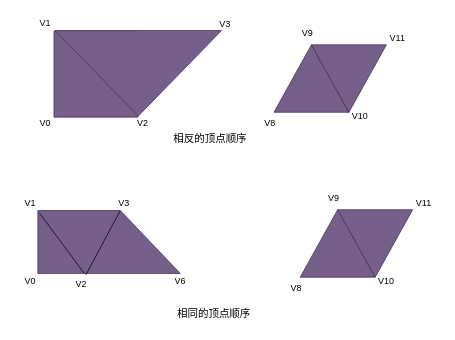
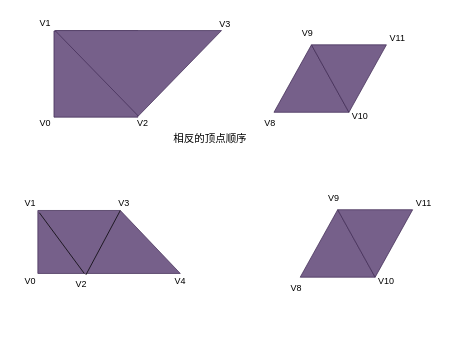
(180, 281) -> (180, 281)
(214, 314) -> none
